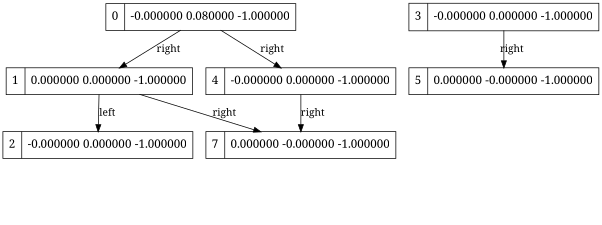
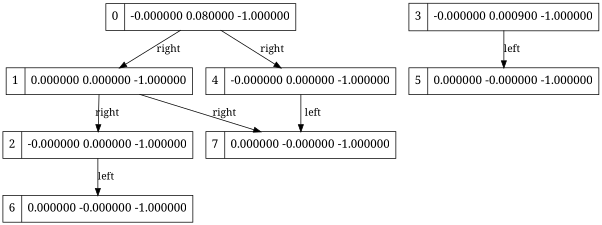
(513, 16) -> (513, 16)
(512, 49) -> (512, 49)
(108, 113) -> (108, 113)
(313, 113) -> (313, 113)
none -> (98, 209)
